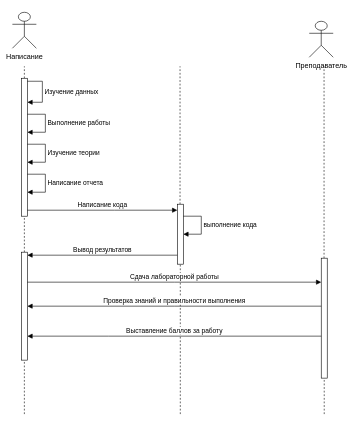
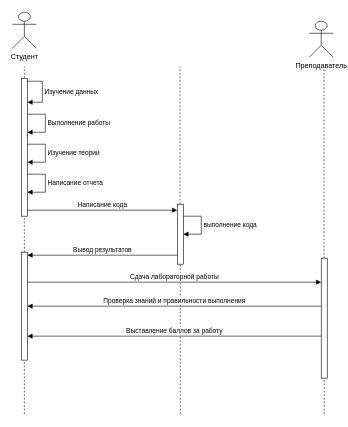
(25, 57) -> (25, 57)
